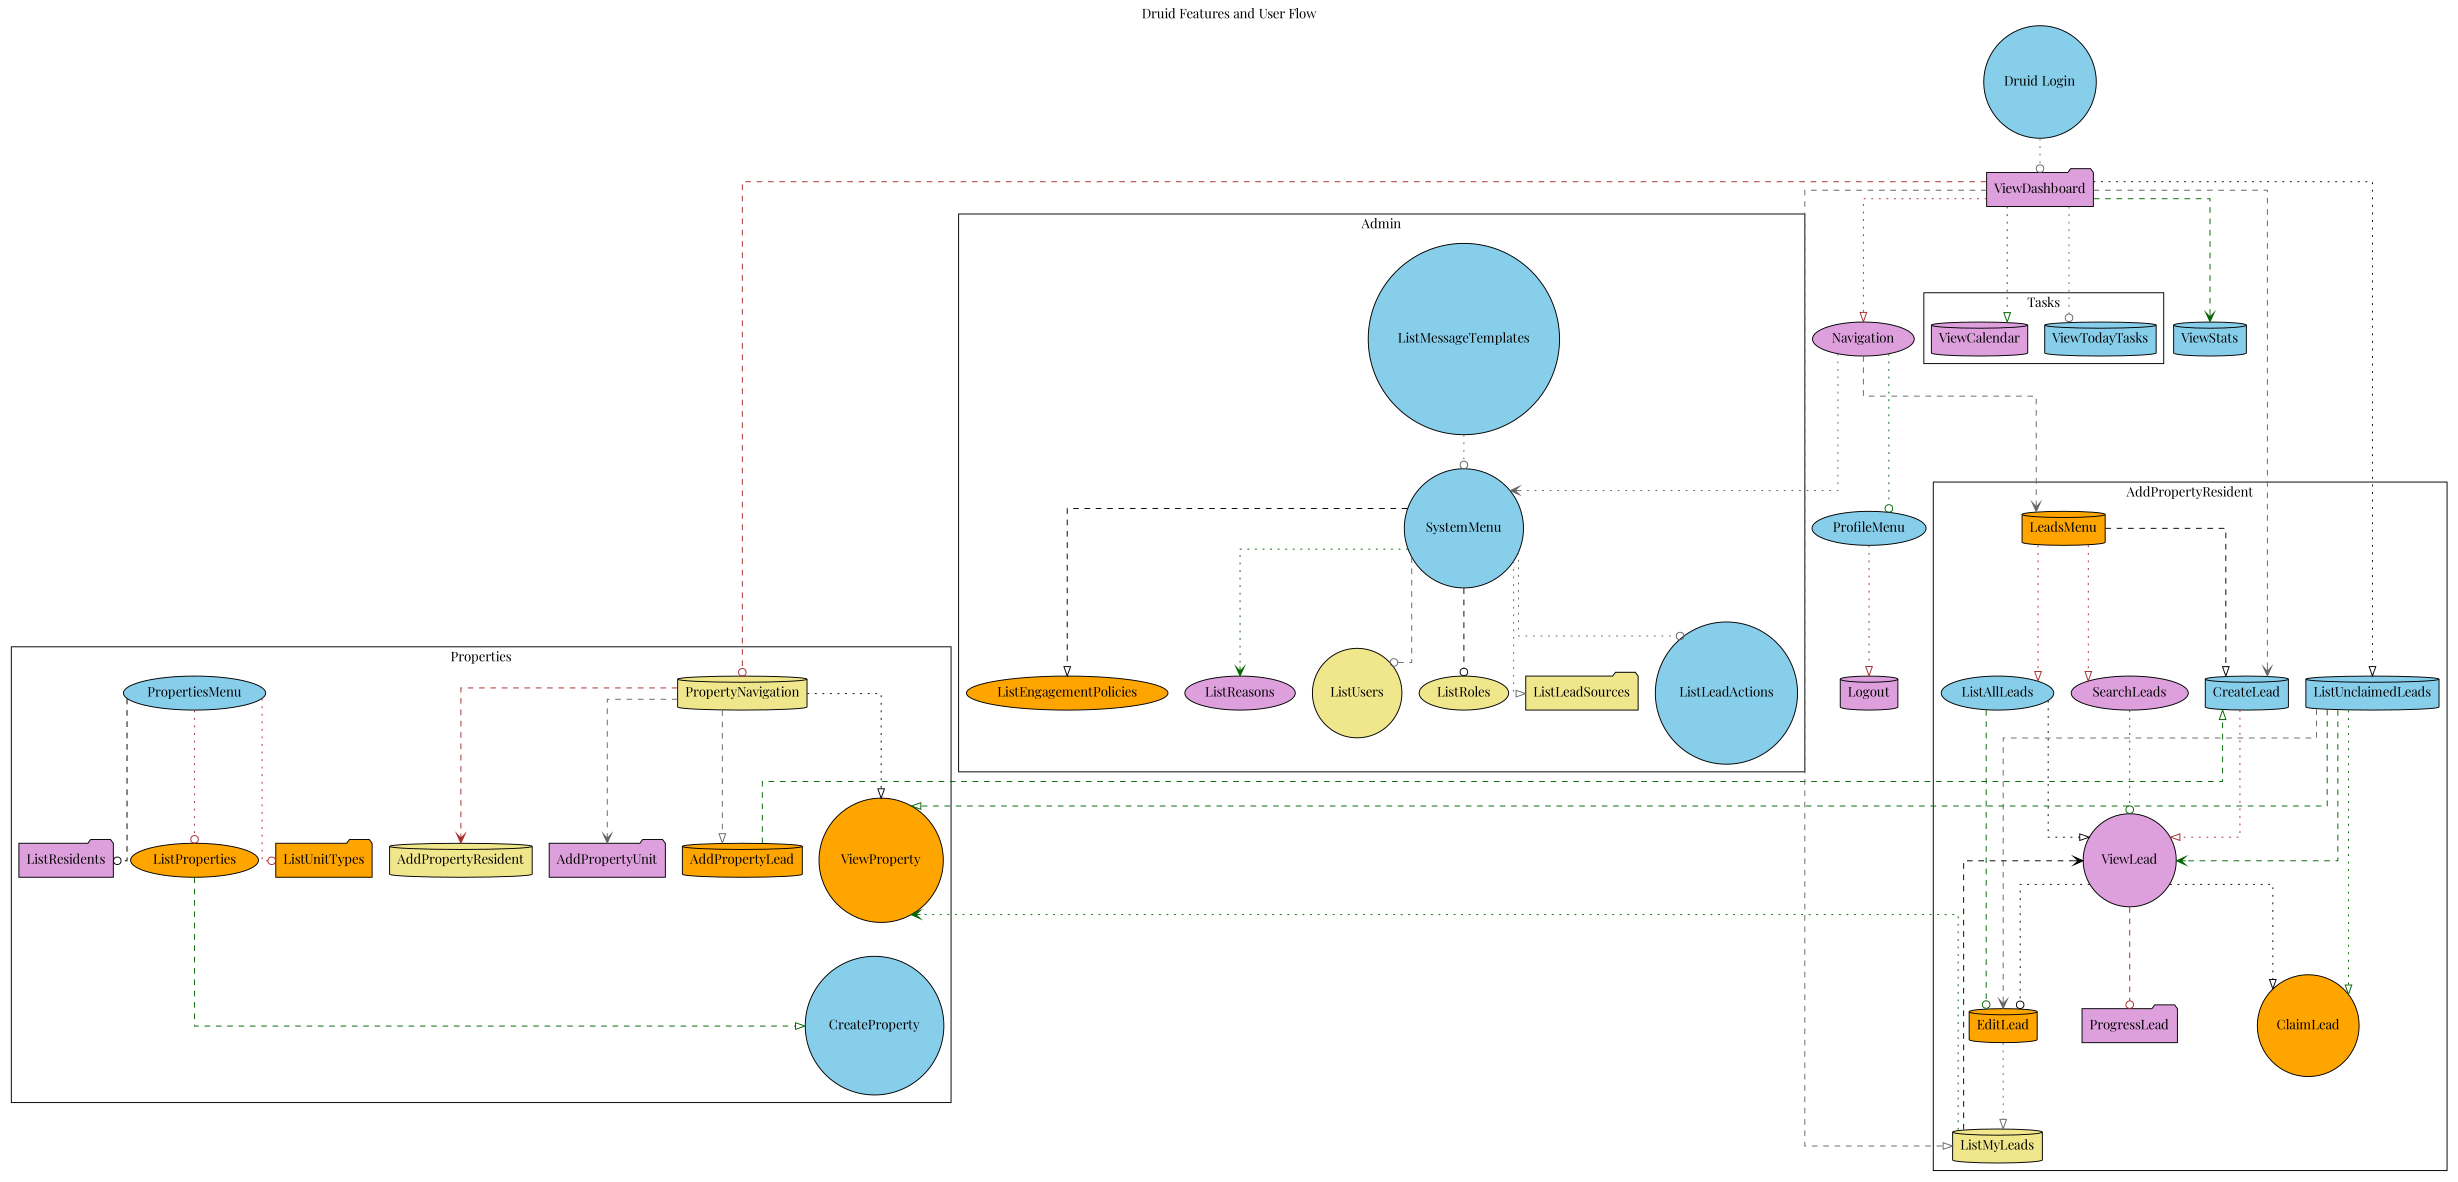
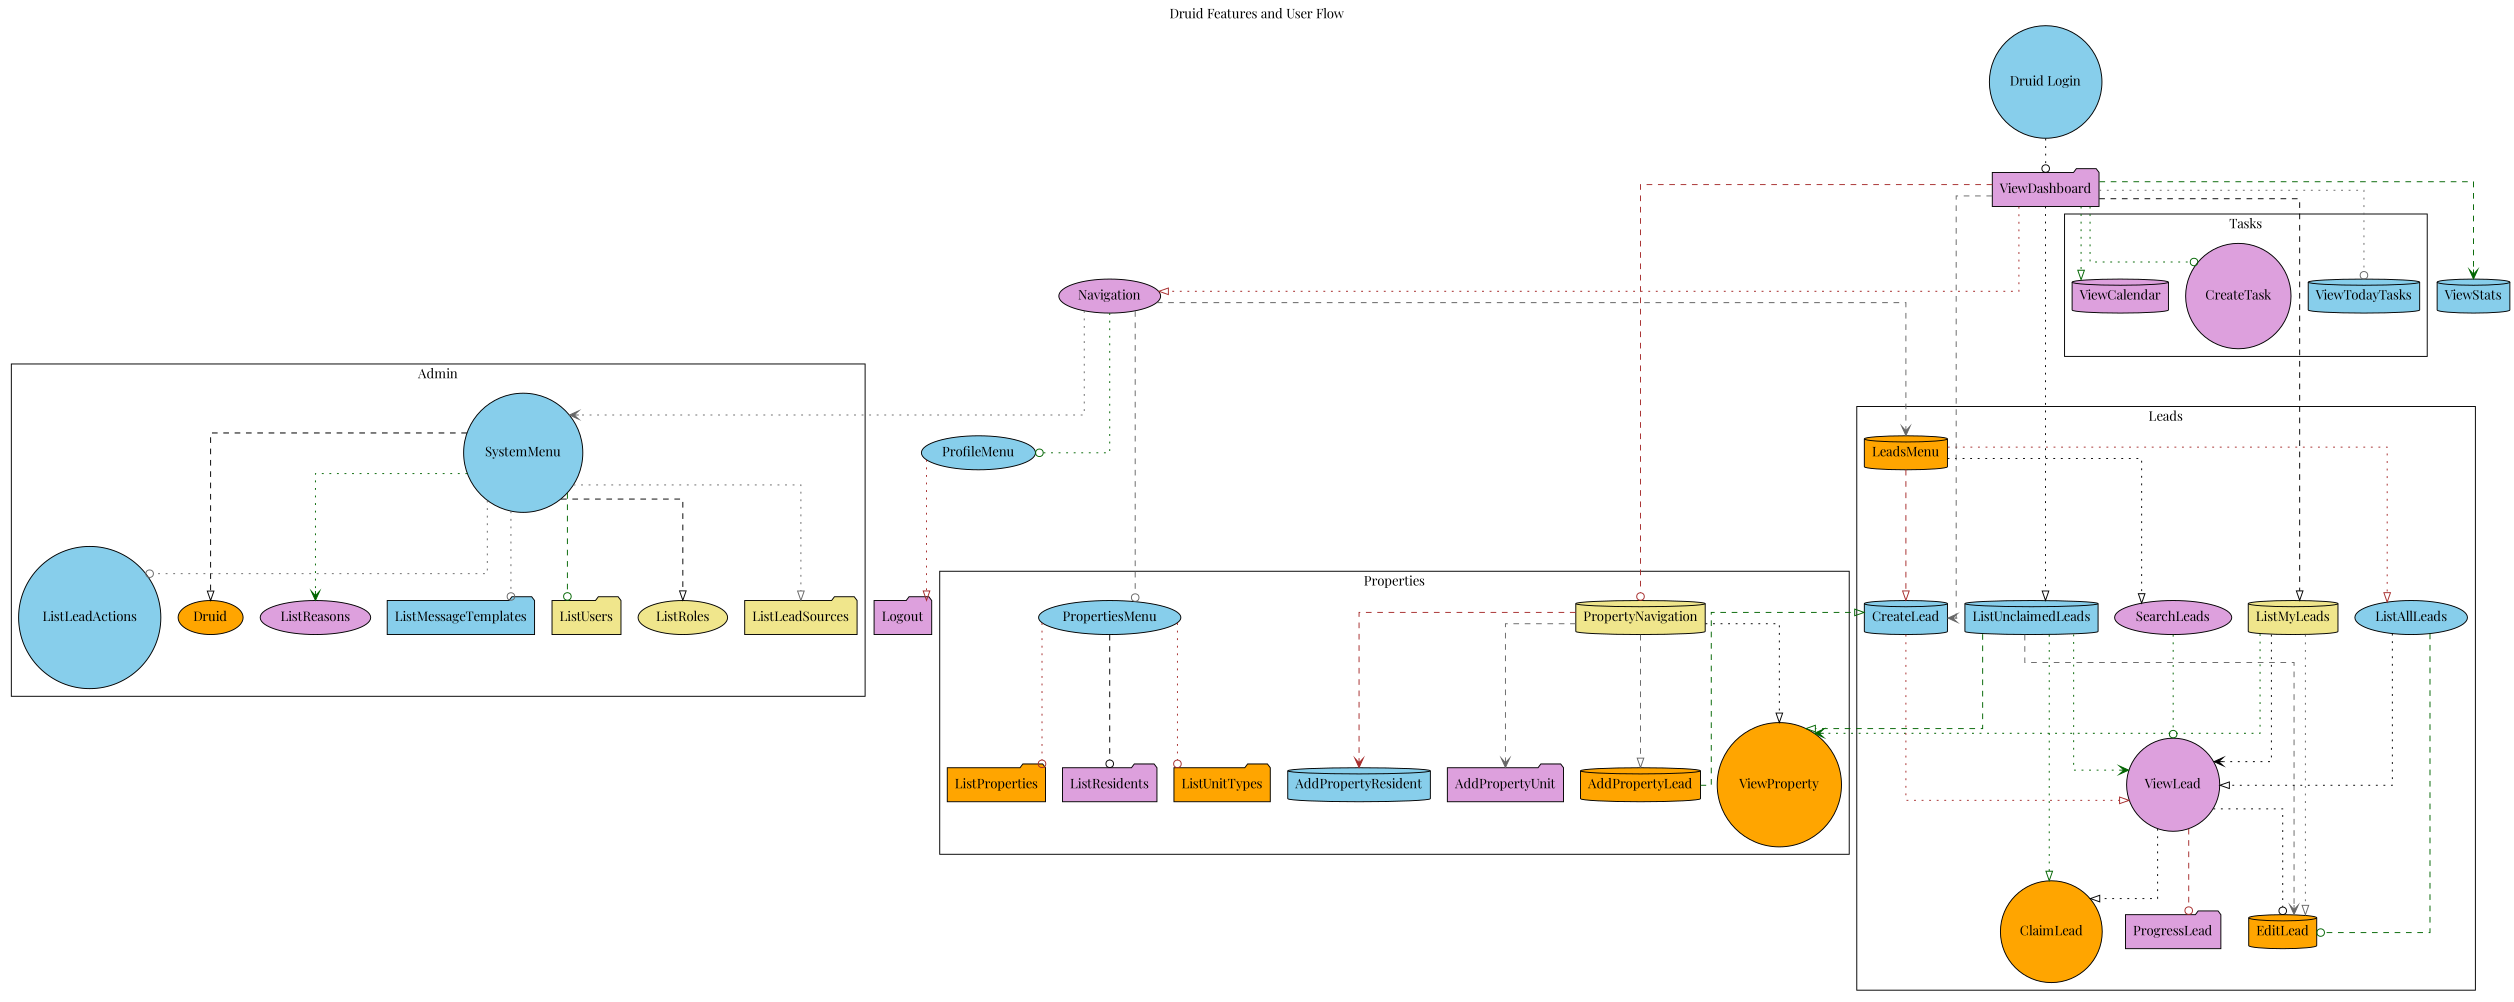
(2040, 152) -> (2046, 152)
none -> (2238, 296)
(1464, 339) -> (461, 618)
(1464, 448) -> (511, 552)
none -> (1135, 452)
(2190, 493) -> (2166, 417)
(2226, 537) -> (1906, 530)
(2088, 608) -> (2112, 458)
(1412, 617) -> (567, 543)
(1464, 628) -> (668, 499)
(1067, 693) -> (211, 618)
(1357, 693) -> (586, 618)
(1869, 693) -> (903, 618)
(1805, 838) -> (2300, 295)
(195, 860) -> (996, 785)
(461, 860) -> (1359, 785)
(2337, 861) -> (2074, 725)
(1964, 912) -> (2271, 722)
(875, 1026) -> none
(2003, 1081) -> (2305, 770)
